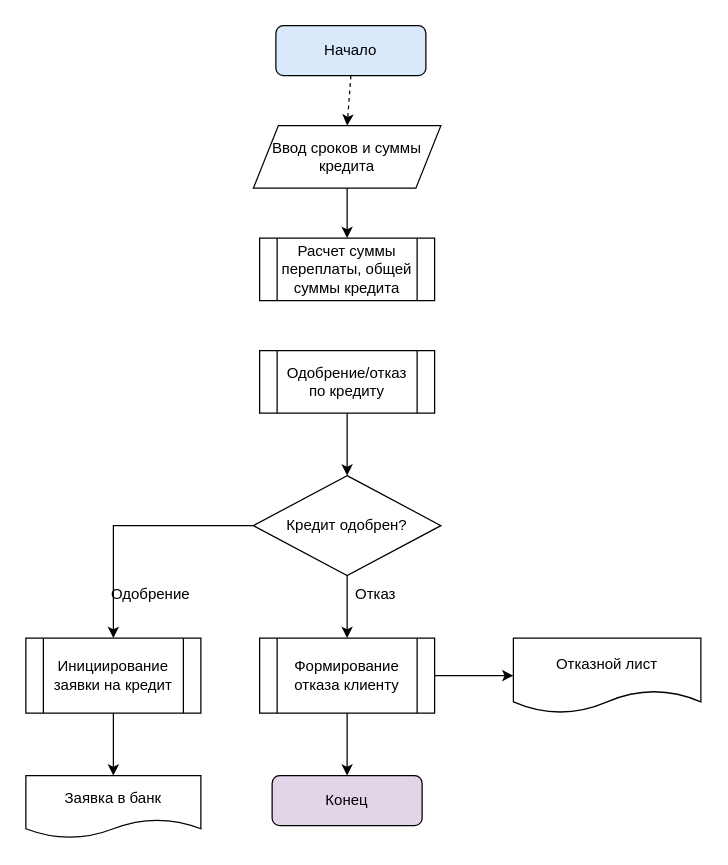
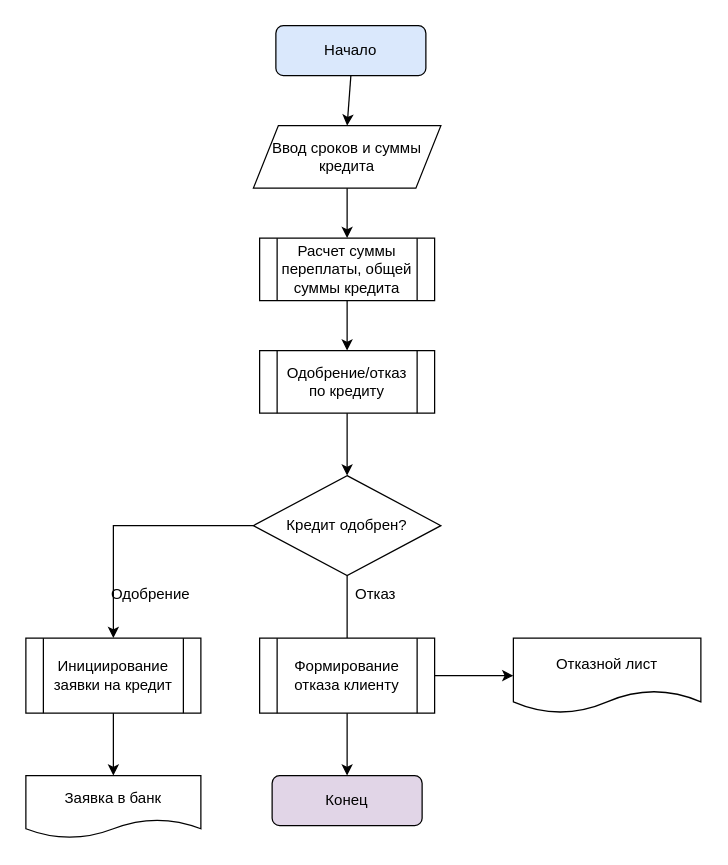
(349, 95) -> (349, 95)
none -> (347, 322)
(347, 628) -> (347, 631)
